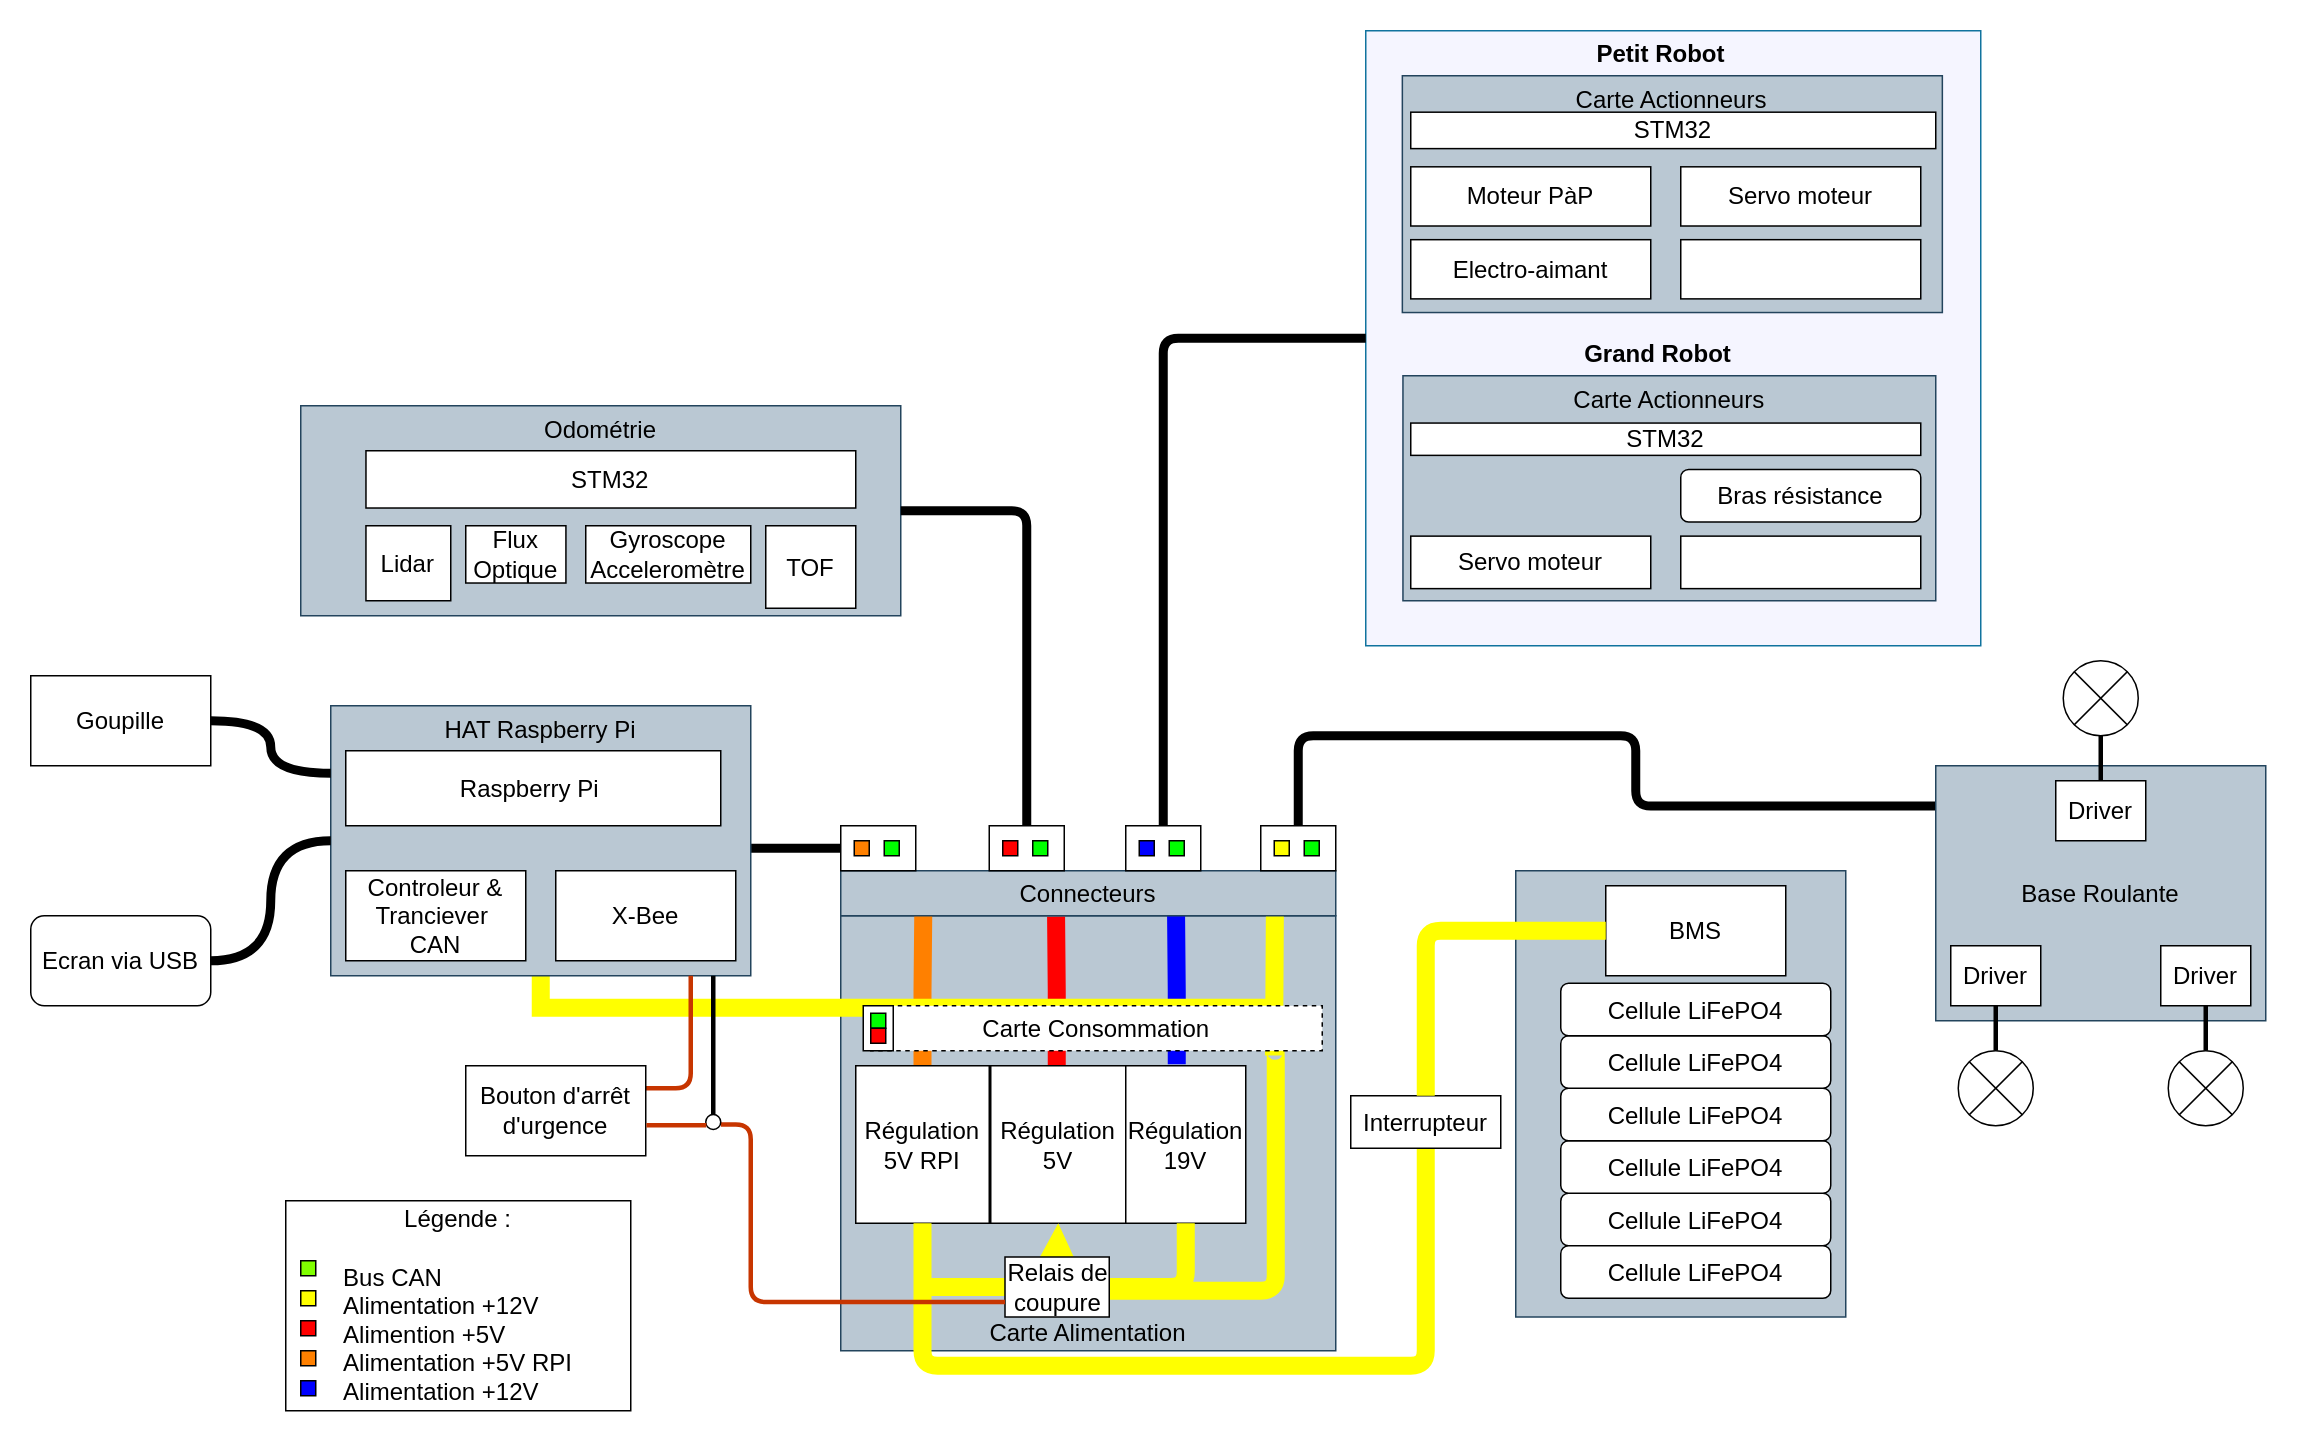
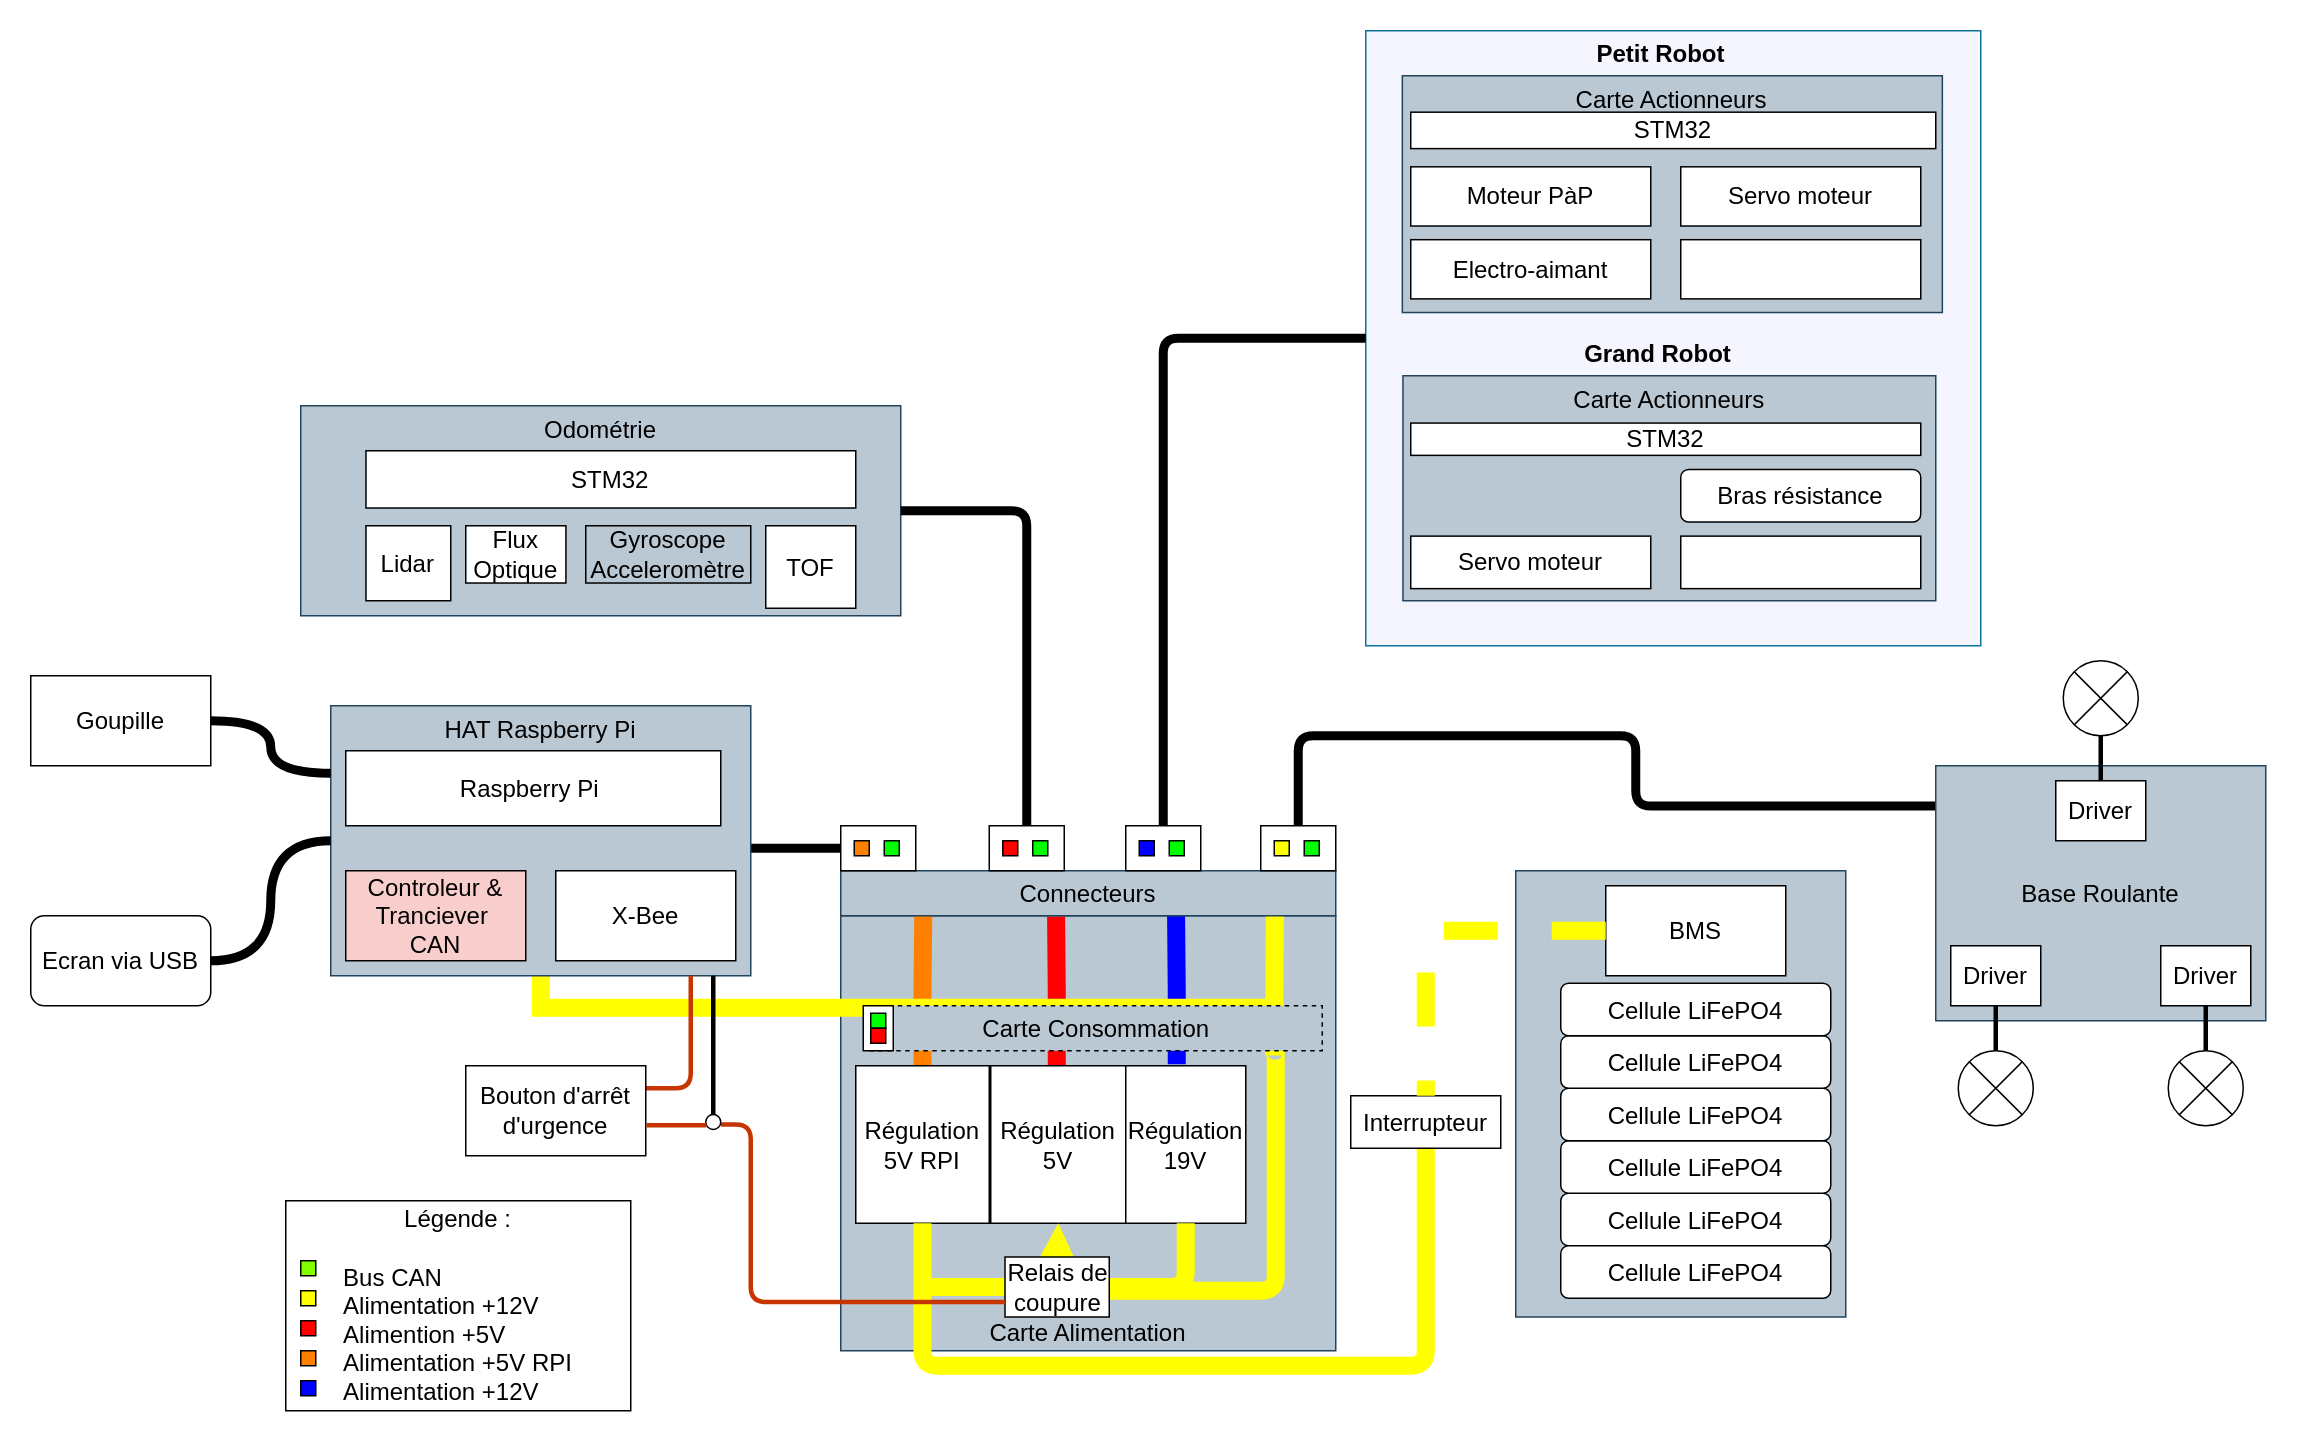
(668, 554) -> (668, 554)
(436, 916) -> (436, 916)
(1525, 931) -> (1525, 931)
(1097, 1028) -> (1097, 1028)
